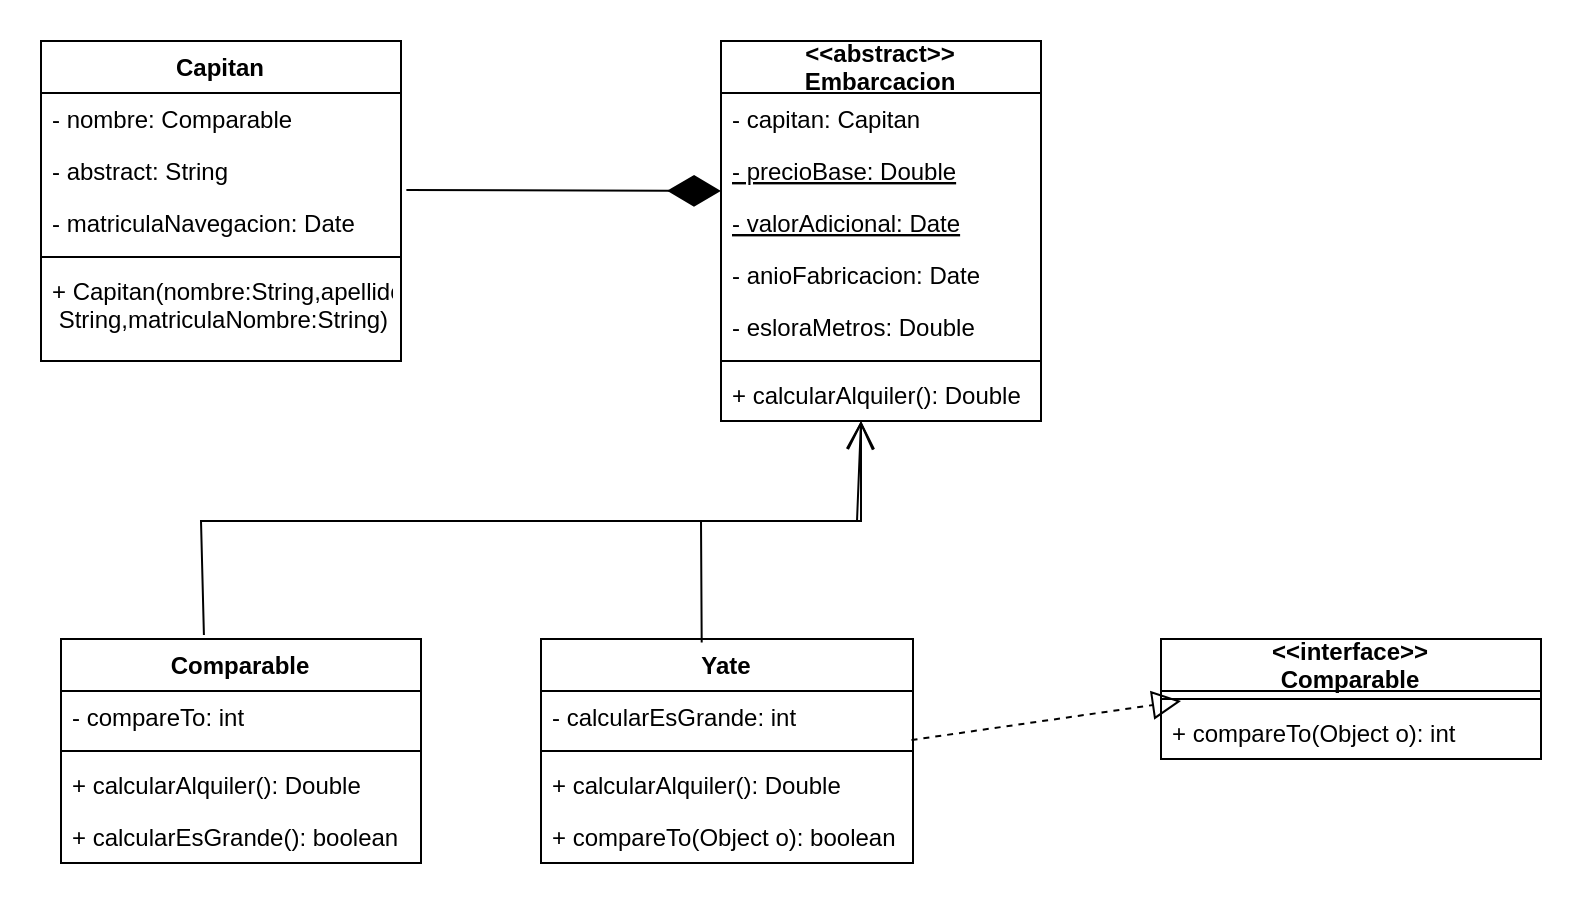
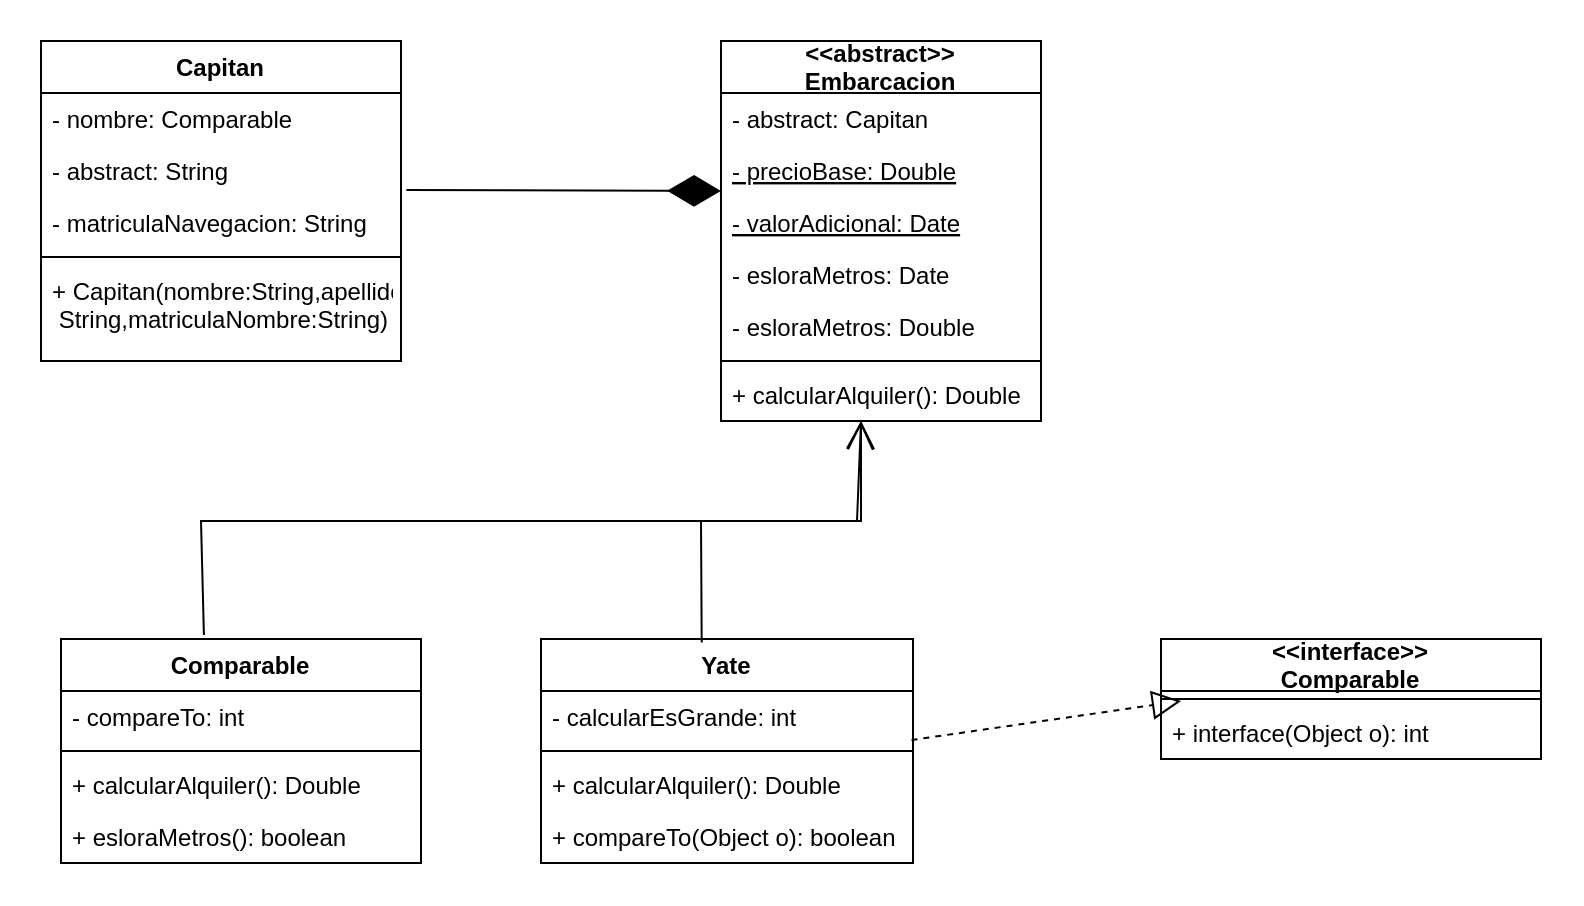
(837, 120) -> (847, 120)
(215, 224) -> (225, 224)
(868, 276) -> (854, 276)
(1331, 734) -> (1328, 734)
(248, 838) -> (224, 838)
